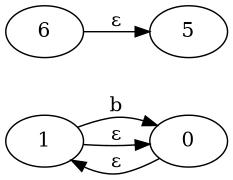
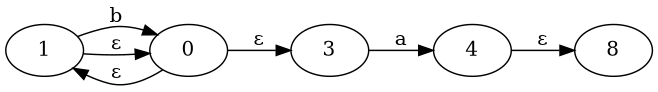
(45, 32) -> (472, 50)
(189, 32) -> (614, 50)
none -> (330, 50)
